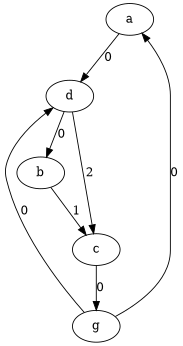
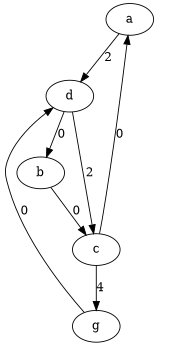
(109, 58) -> (109, 58)
(170, 187) -> (115, 139)
(77, 211) -> (77, 211)
(101, 288) -> (101, 288)
